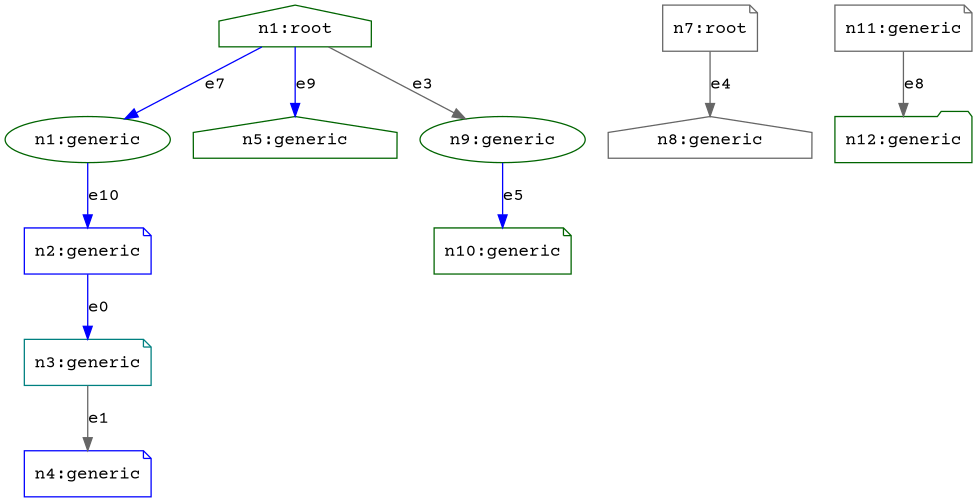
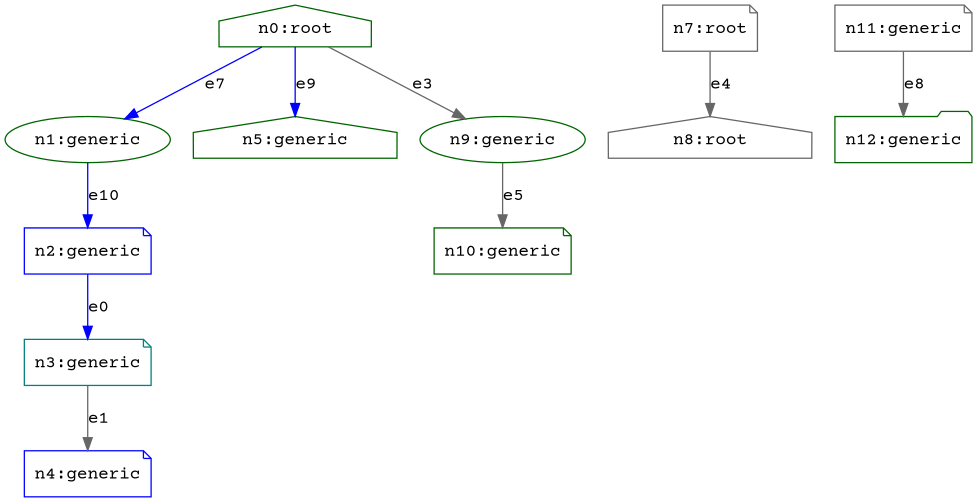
(295, 28) -> (295, 28)
(710, 140) -> (710, 140)
(503, 189) -> (503, 189)
